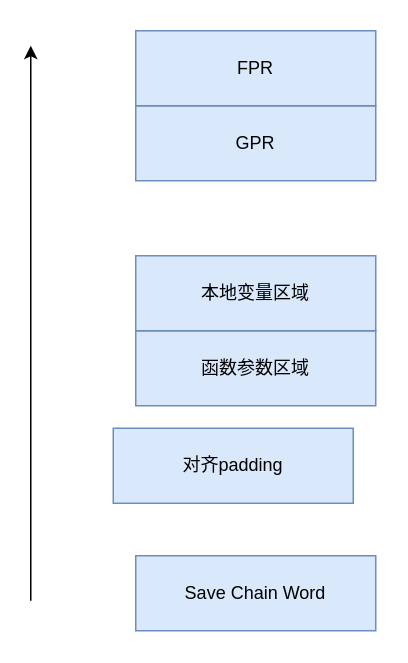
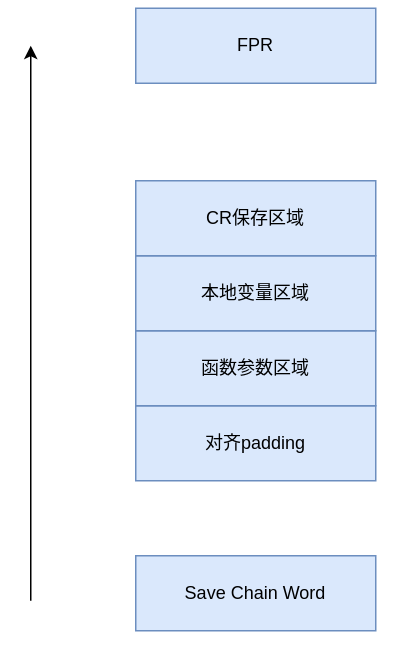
(256, 68) -> (256, 46)
(256, 143) -> none
none -> (256, 218)
(233, 466) -> (256, 443)
